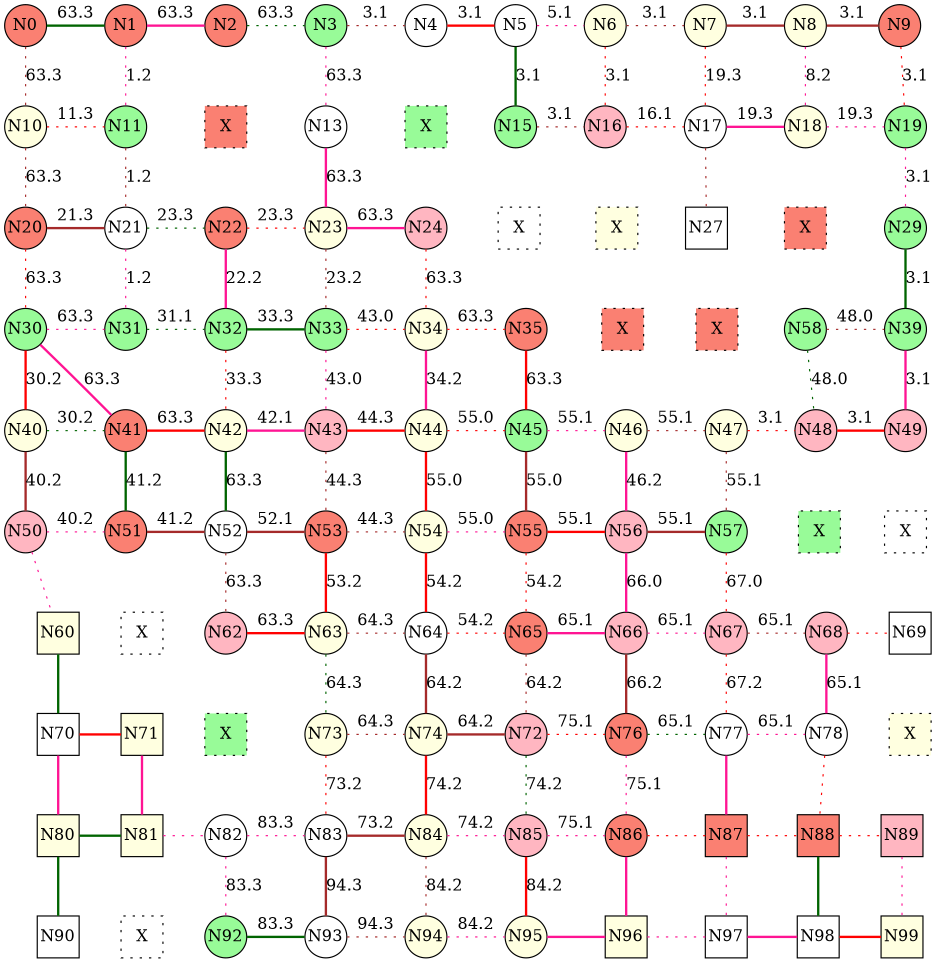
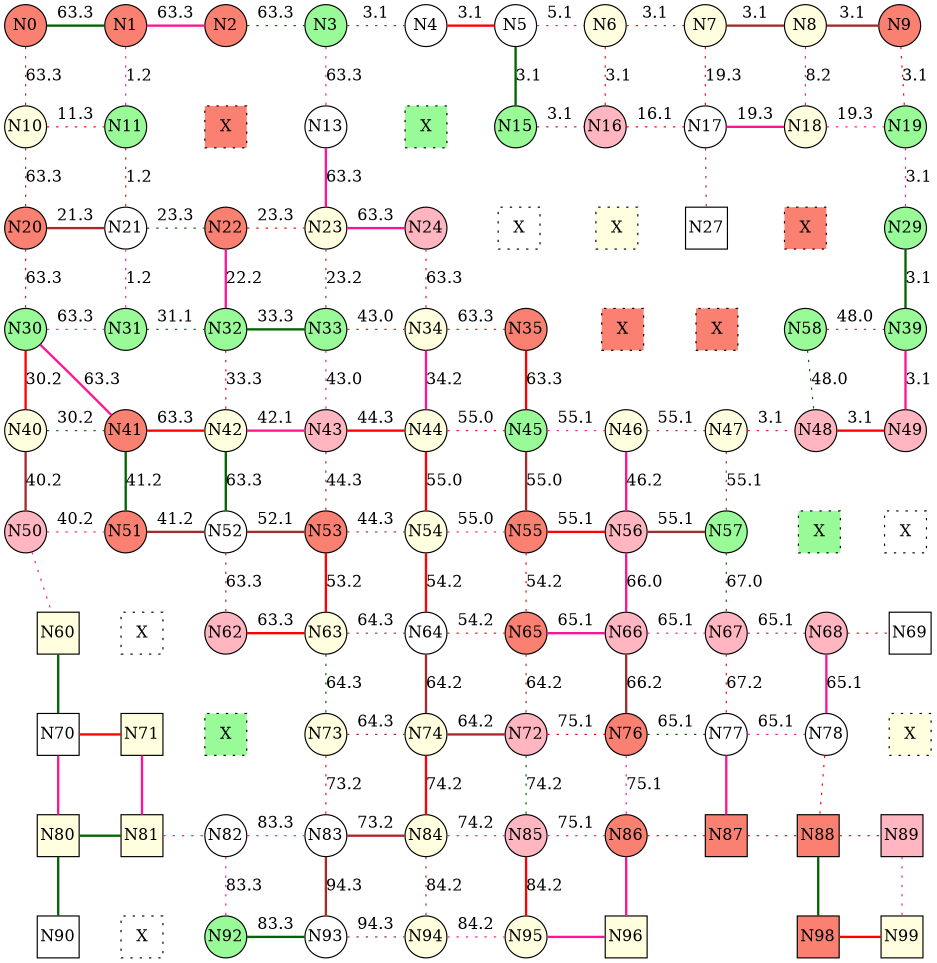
(726, 583) -> (726, 583)
(726, 937) -> none
(818, 937) -> (818, 937)
